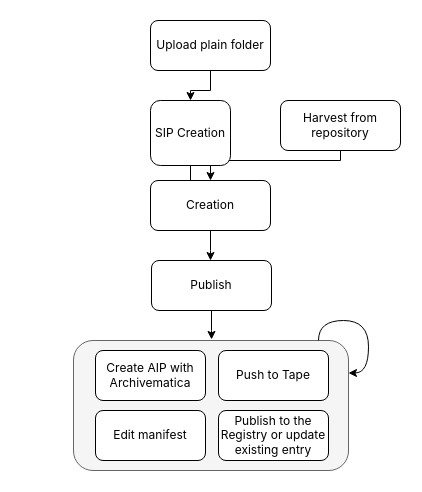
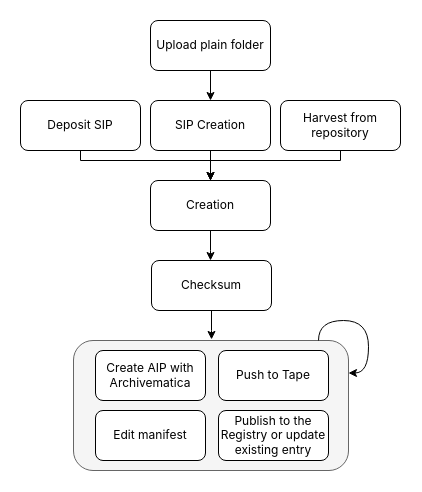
none -> (81, 126)
(191, 133) -> (211, 126)
none -> (140, 161)
(212, 286) -> (212, 286)
